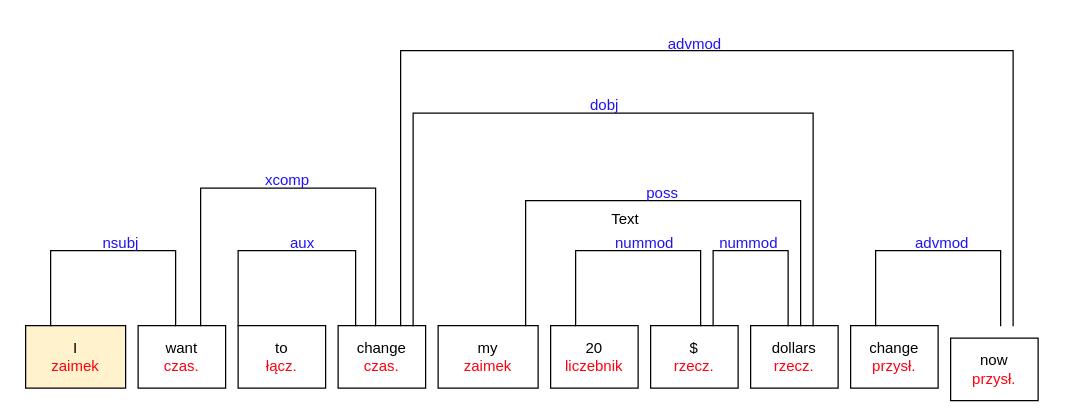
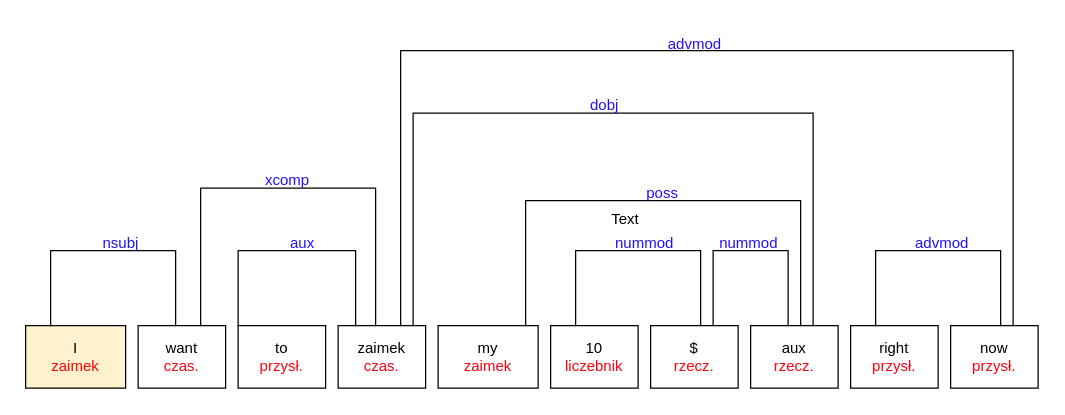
(282, 357) -> (282, 357)
(382, 357) -> (382, 357)
(594, 357) -> (594, 357)
(794, 357) -> (794, 357)
(894, 357) -> (894, 357)
(994, 369) -> (994, 357)
